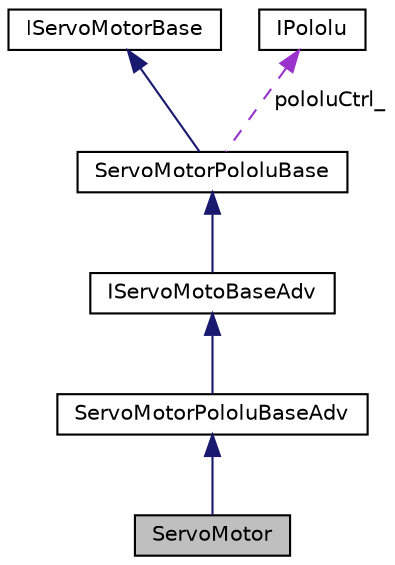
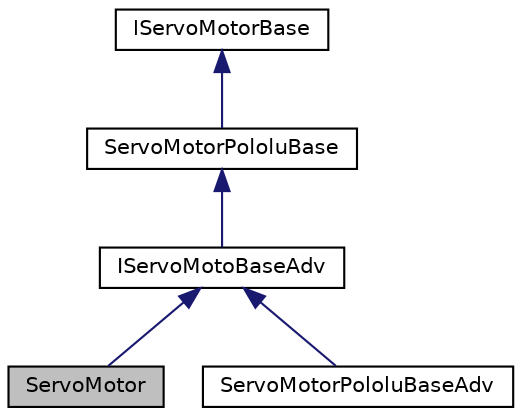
(312, 30) -> none
(212, 486) -> (146, 334)
